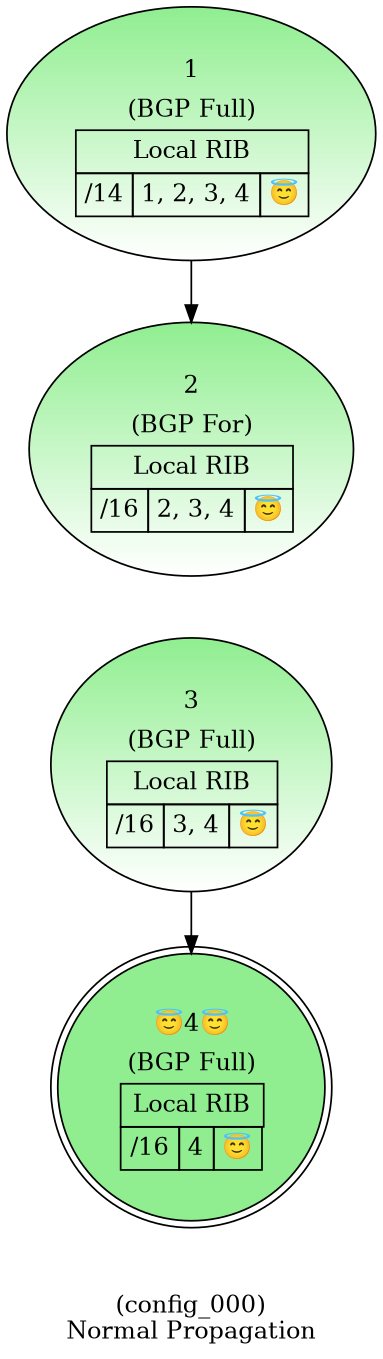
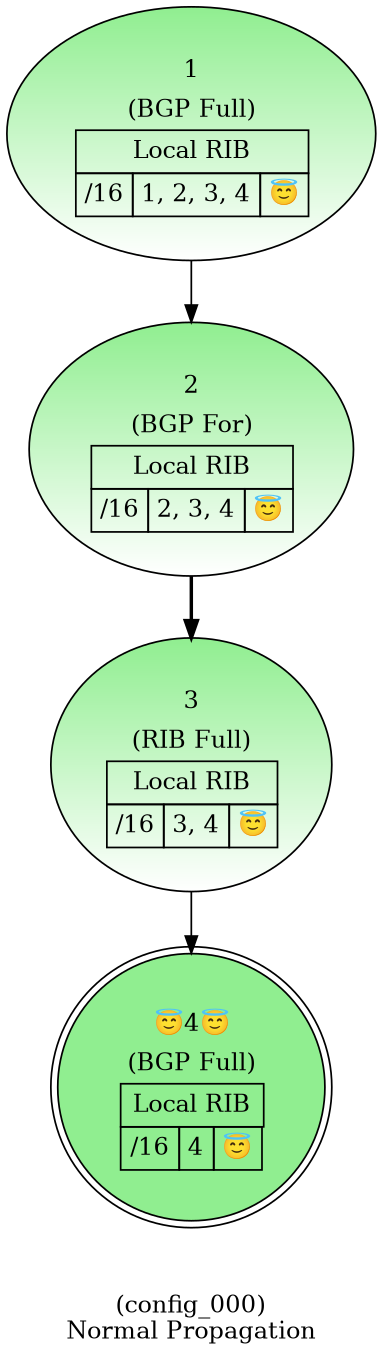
(104, 194) -> (104, 194)
none -> (191, 598)
(192, 741) -> (192, 741)
